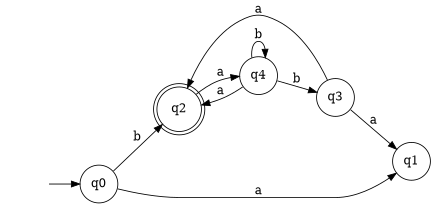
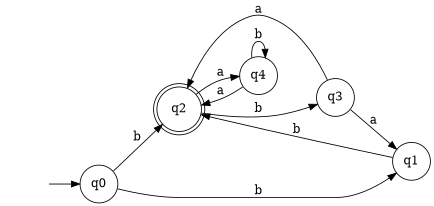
(293, 85) -> (256, 117)
none -> (301, 138)
(259, 191) -> (259, 191)
